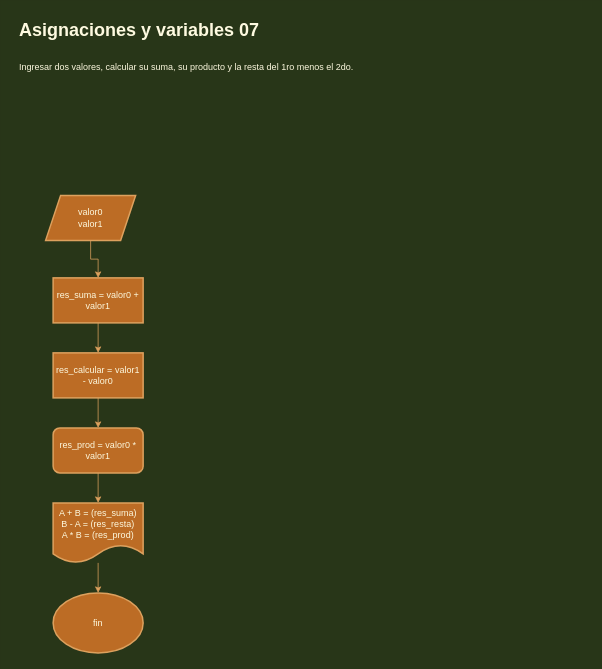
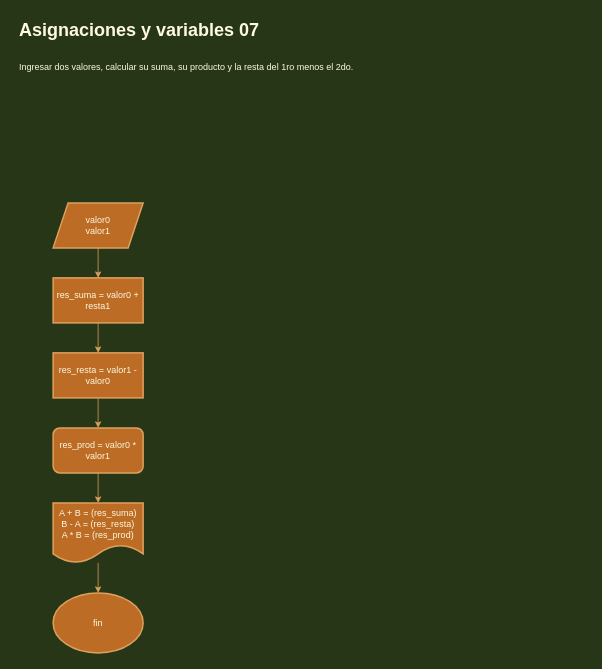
(90, 218) -> (98, 225)
(98, 300) -> (98, 300)
(98, 375) -> (98, 375)
